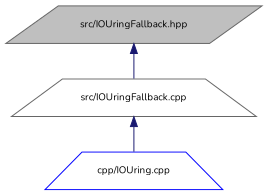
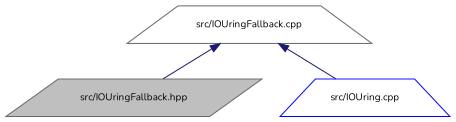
(134, 66) -> (187, 64)
(134, 171) -> (365, 98)
